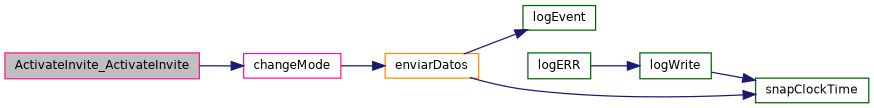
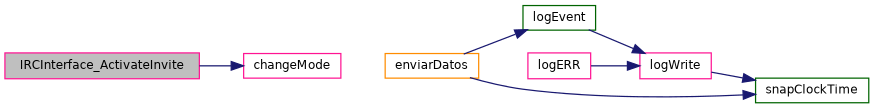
none -> (611, 39)
(102, 66) -> (102, 66)
(357, 66) -> none
(559, 66) -> (559, 66)
(676, 66) -> (676, 66)
